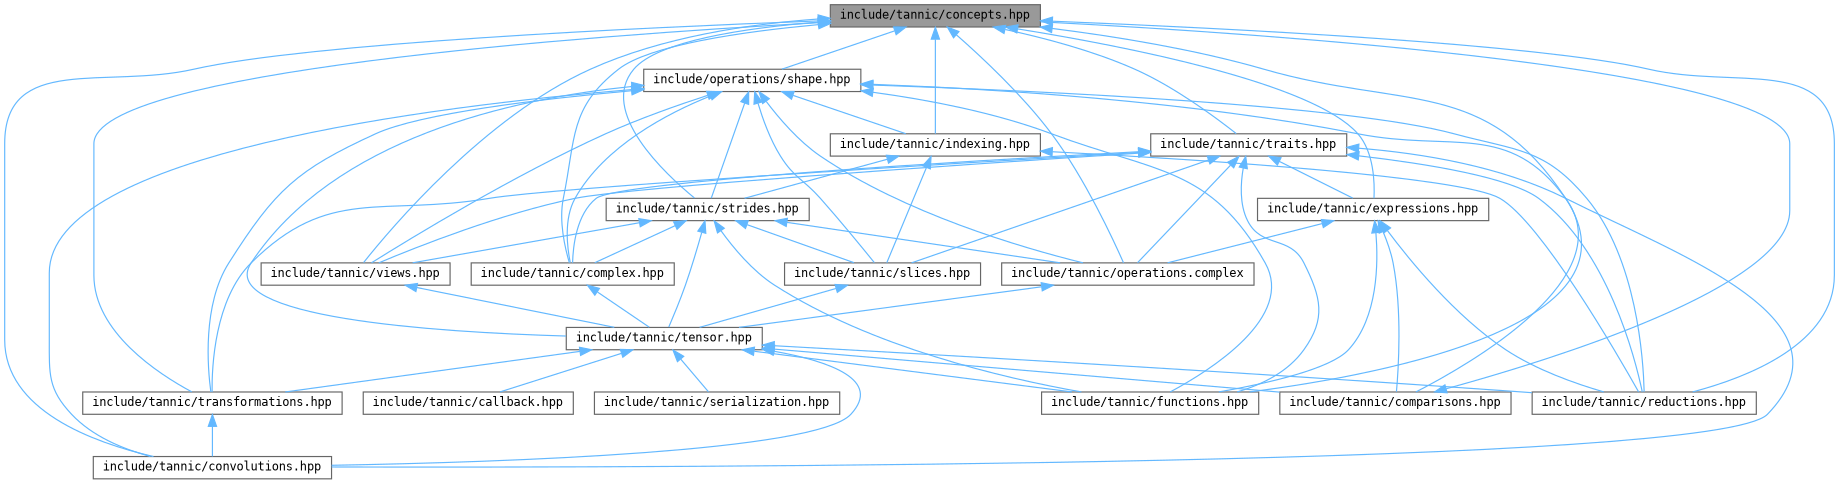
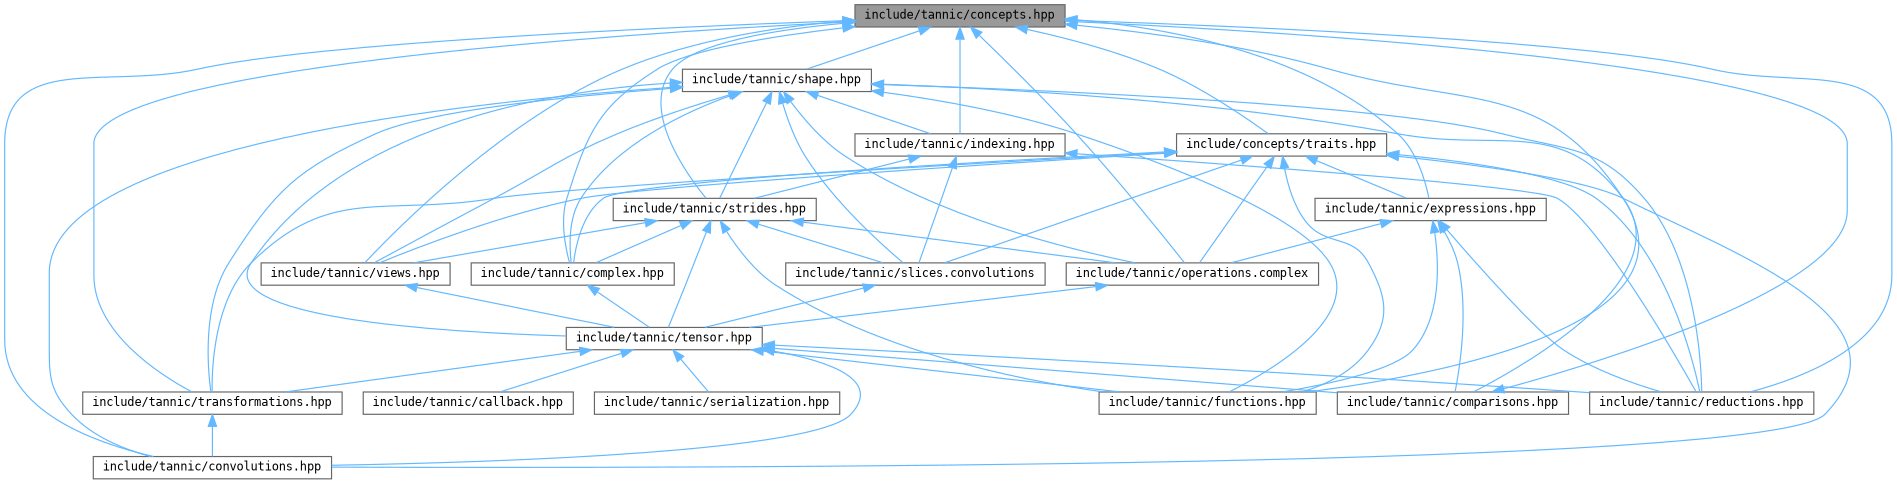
(752, 80) -> (777, 80)
(1249, 145) -> (1282, 145)
(883, 274) -> (915, 274)
